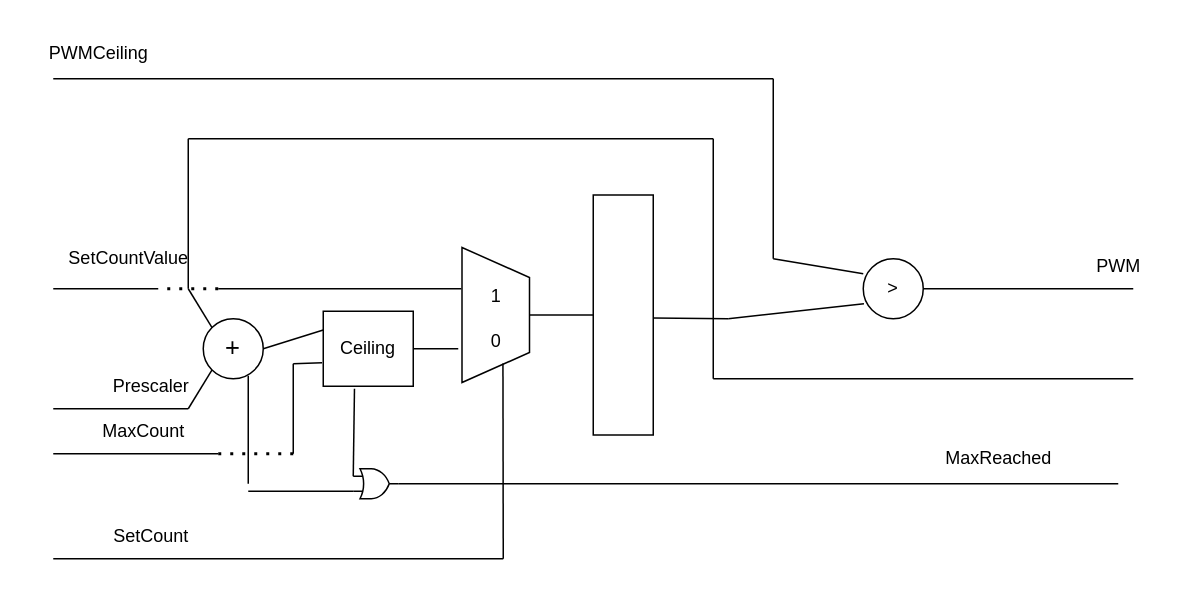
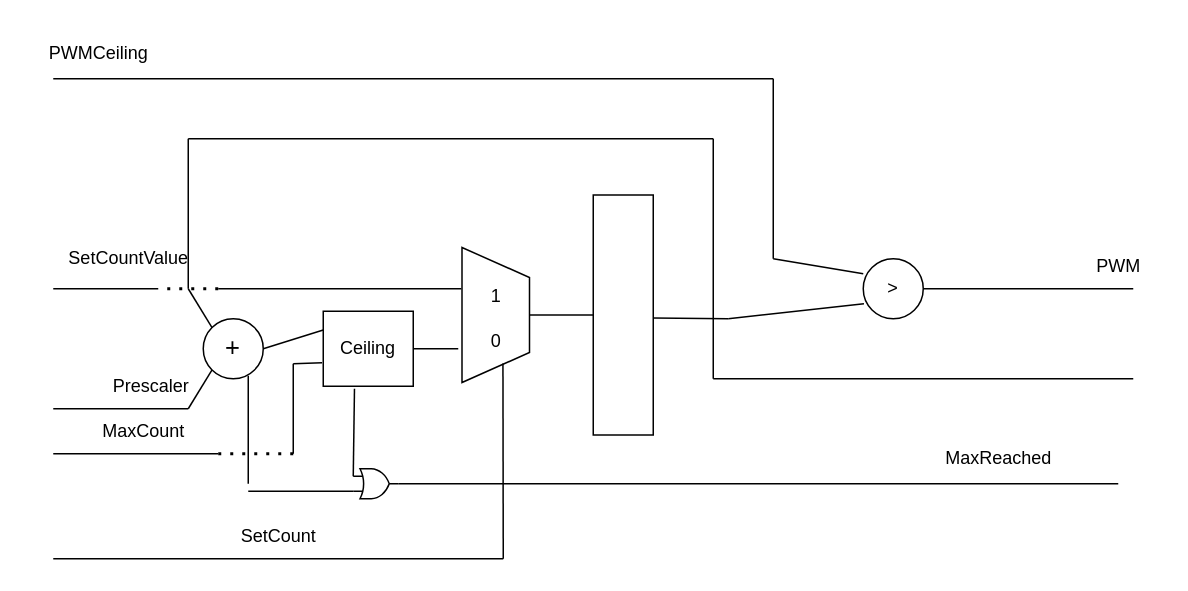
(151, 536) -> (278, 536)
